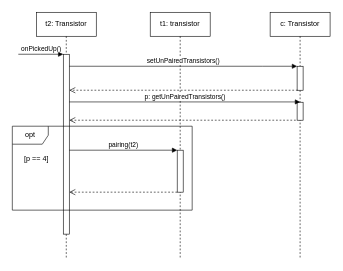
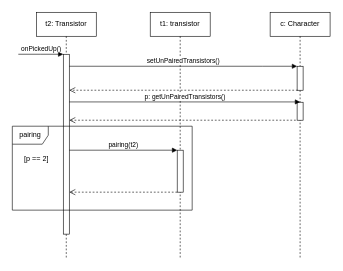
(300, 24) -> (300, 24)
(30, 135) -> (30, 135)
(37, 159) -> (37, 159)
